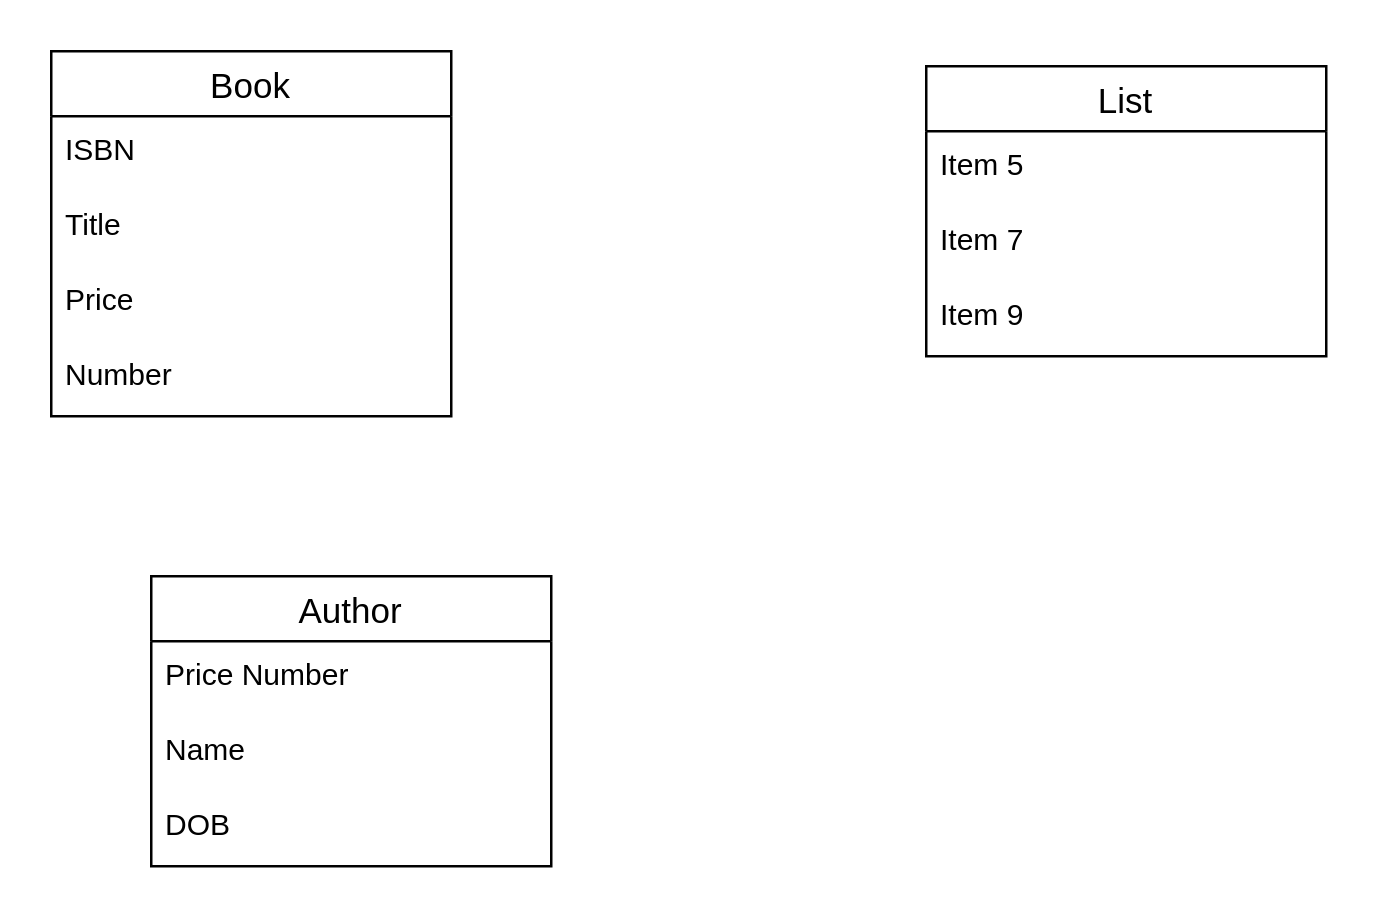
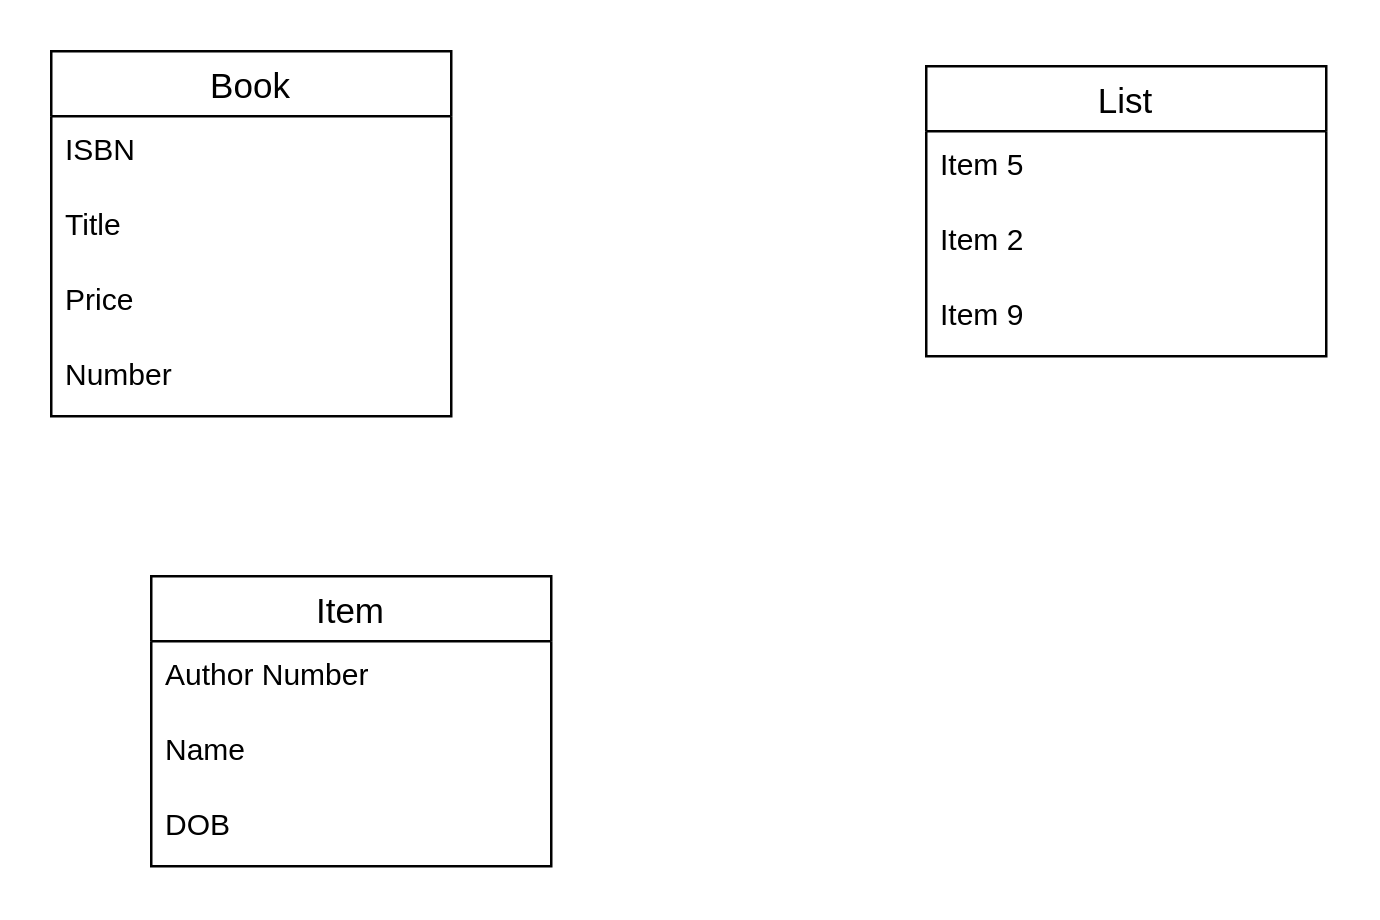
(987, 240) -> (987, 240)
(350, 611) -> (350, 611)
(258, 675) -> (270, 675)
